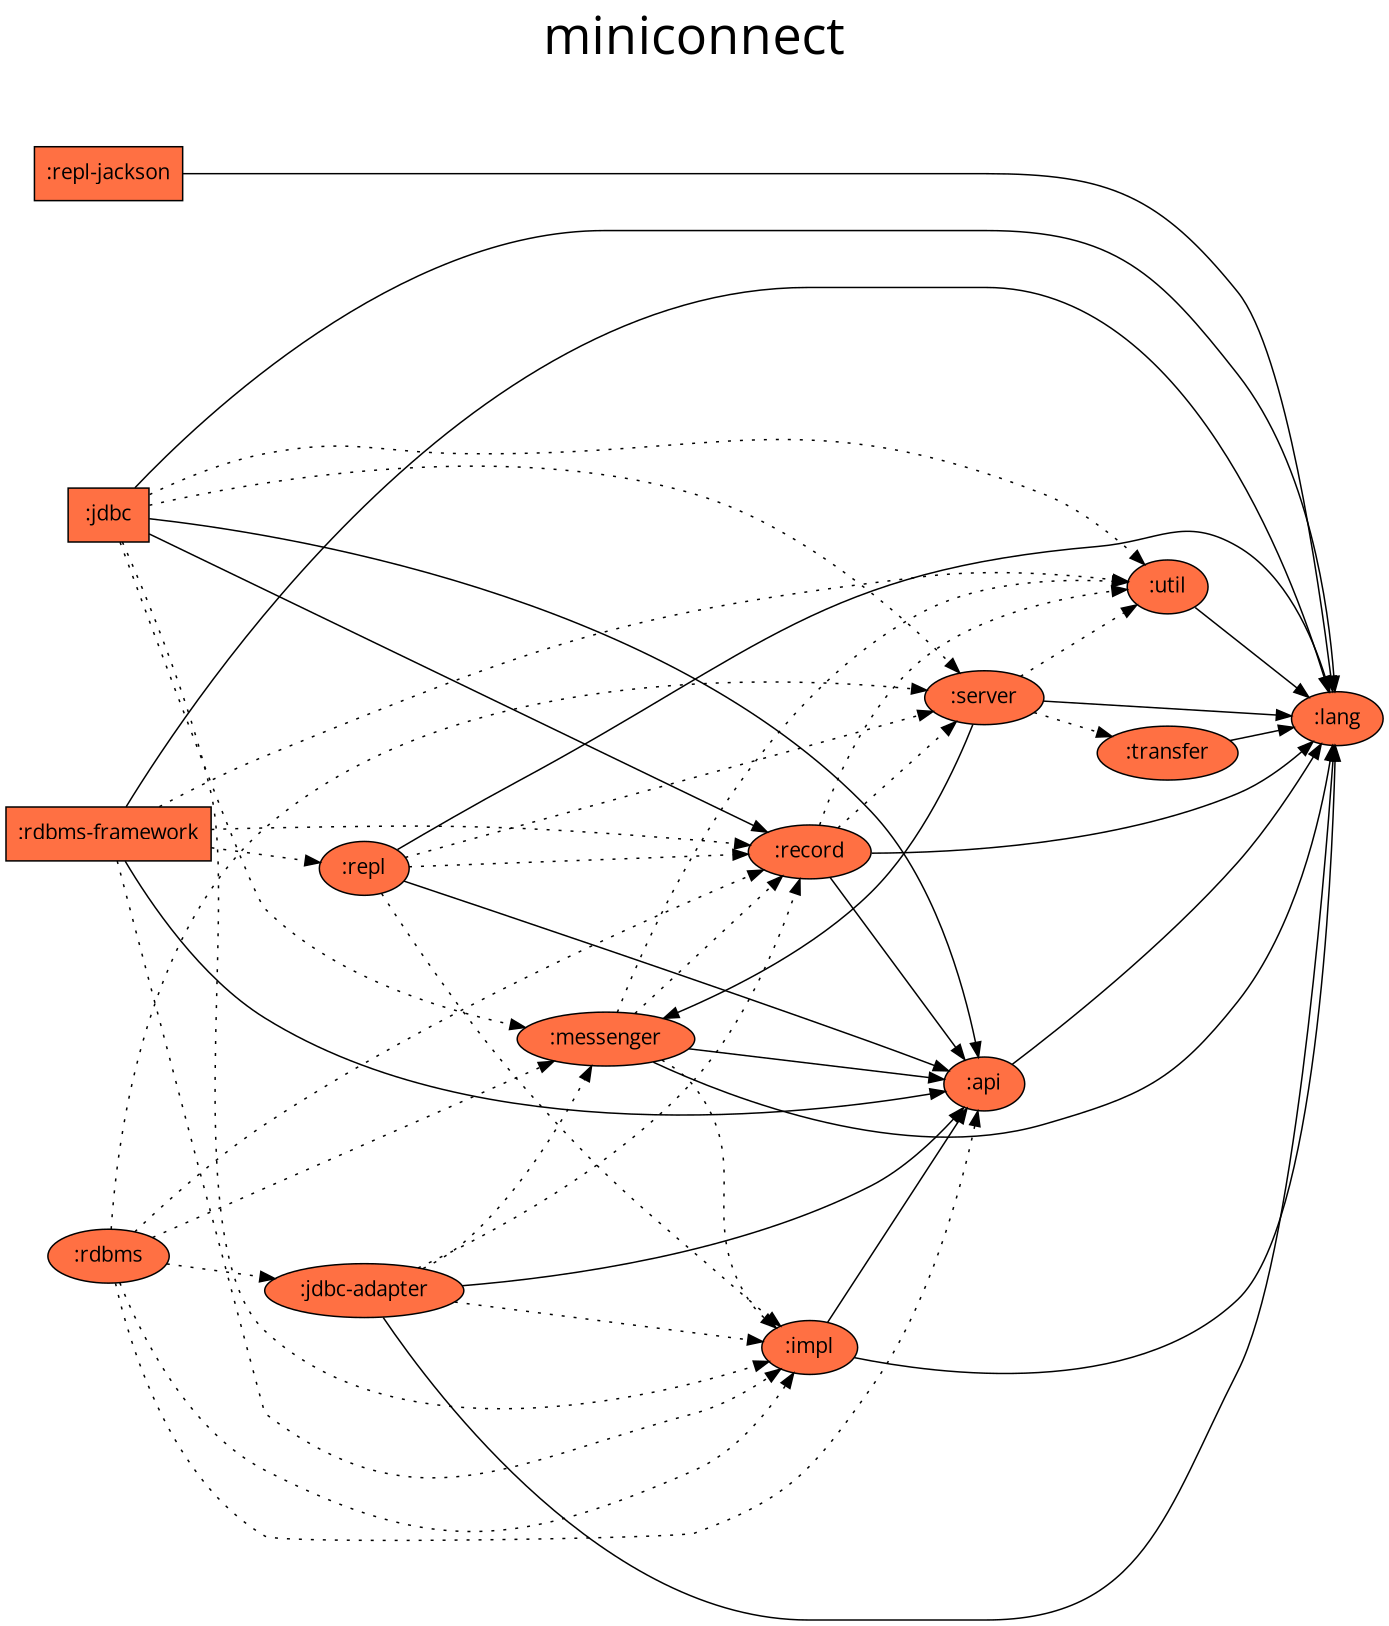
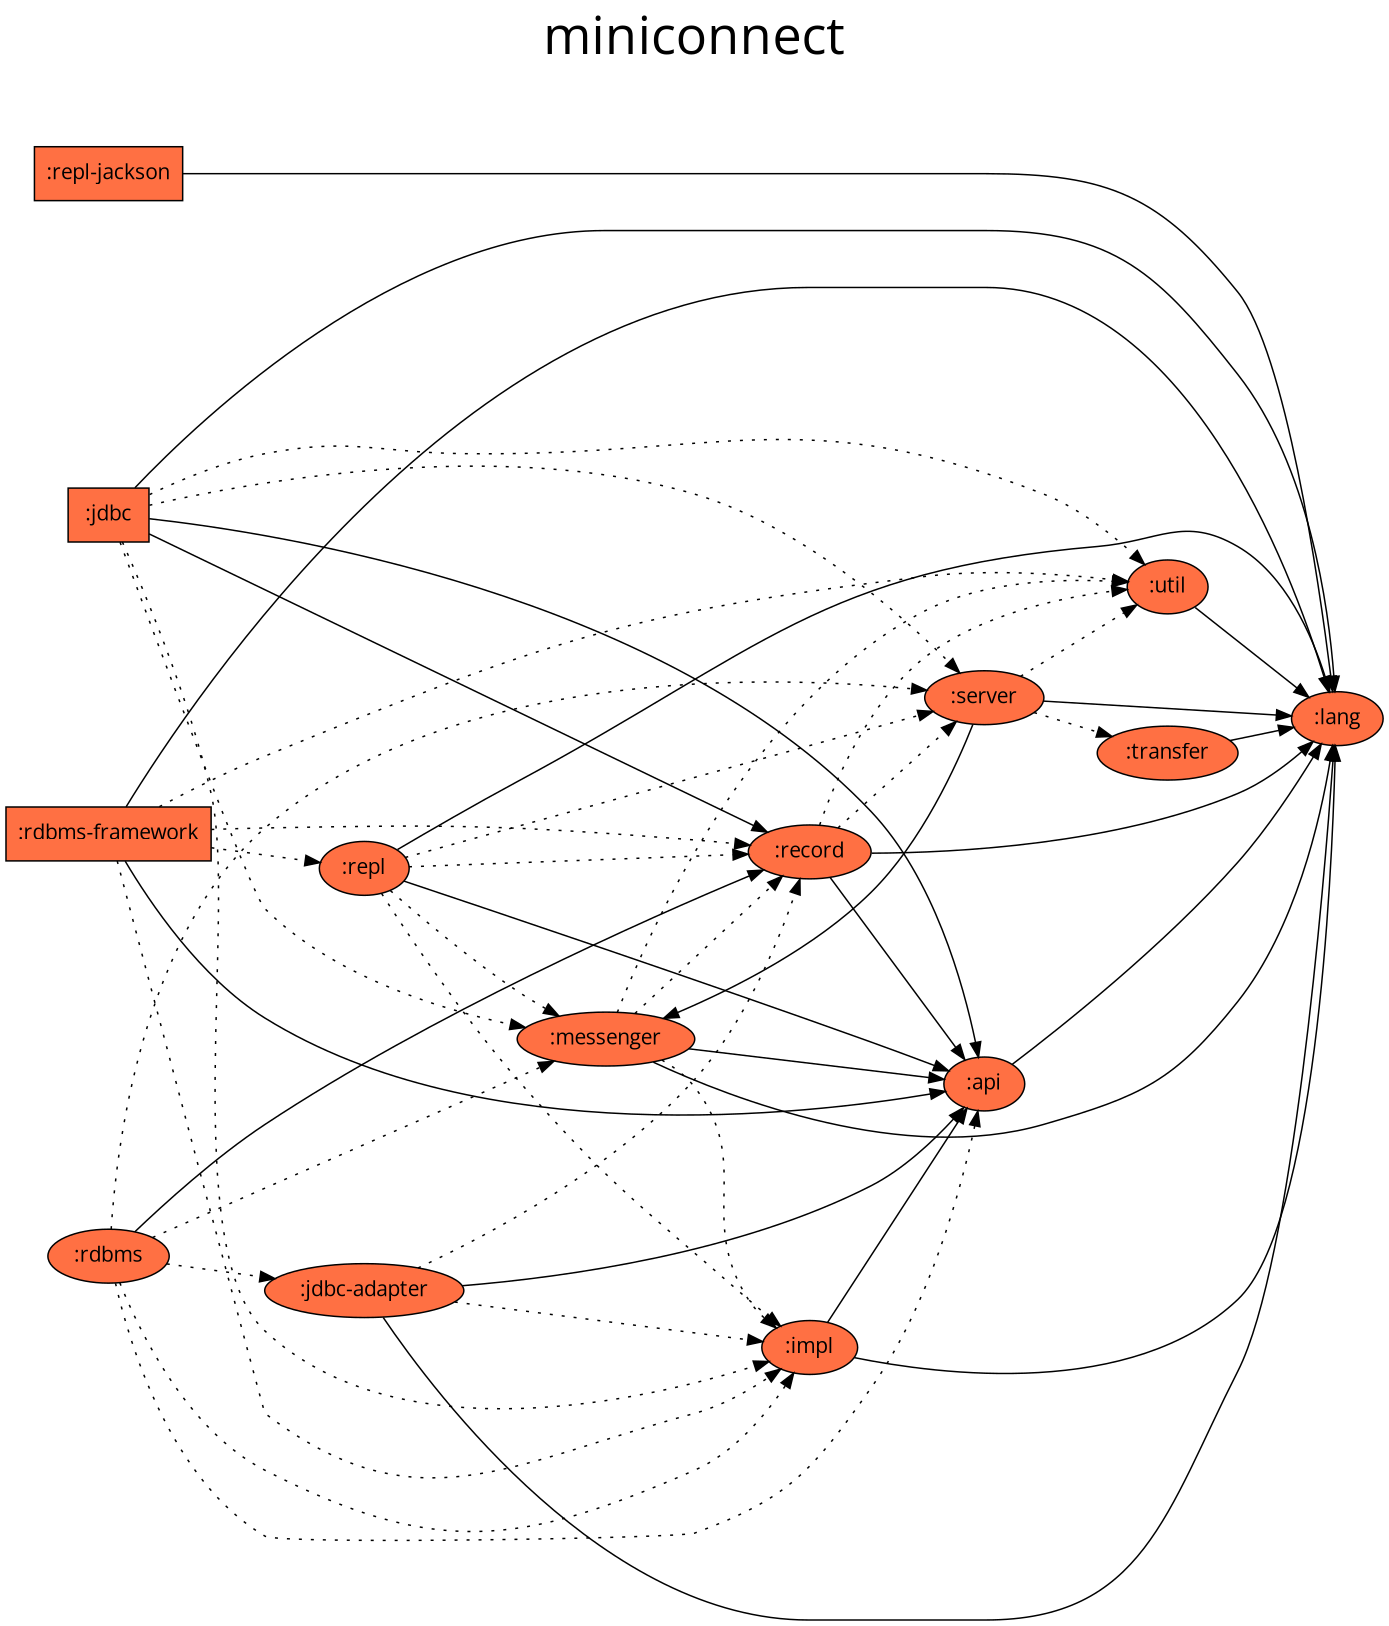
(427, 1029) -> (427, 1029)
(517, 1186) -> (465, 953)
